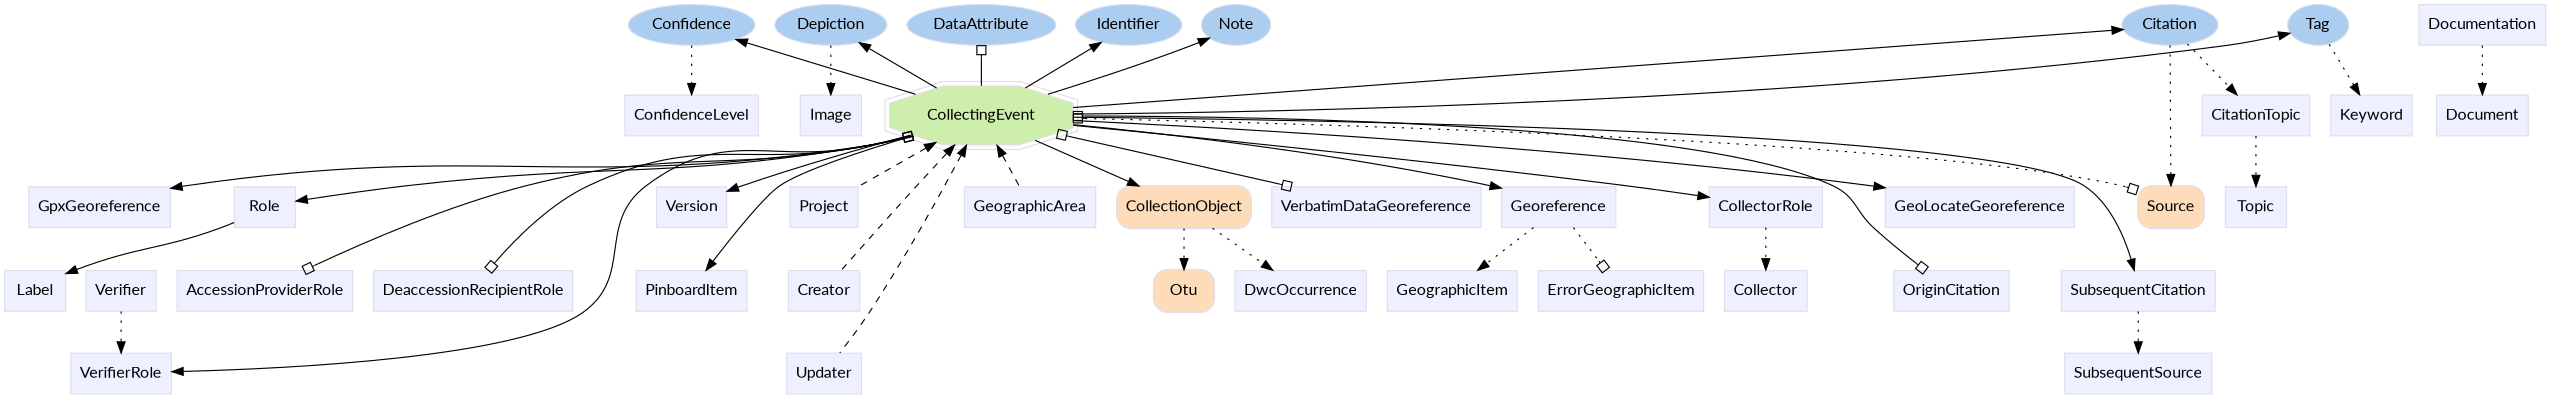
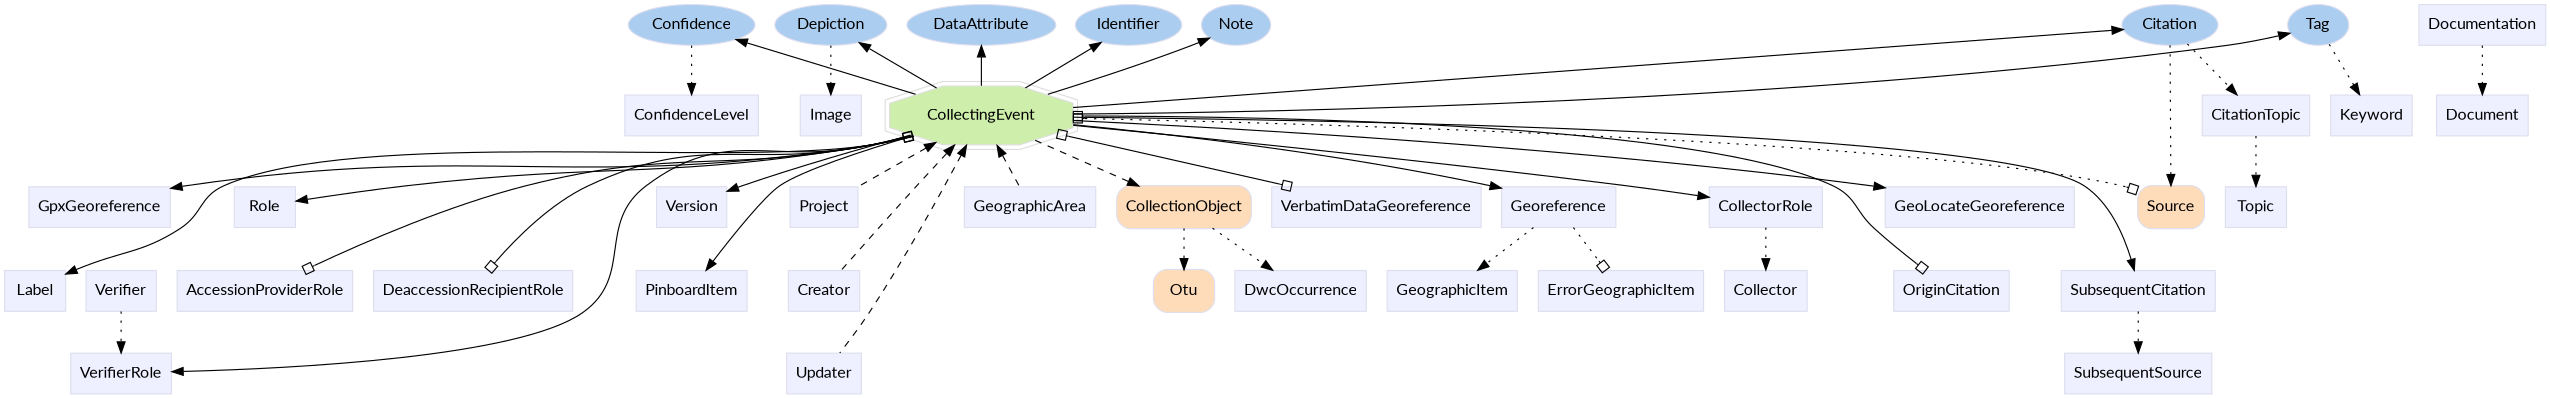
(981, 71) -> (981, 71)
(1082, 161) -> (1082, 161)
(156, 247) -> (481, 153)
